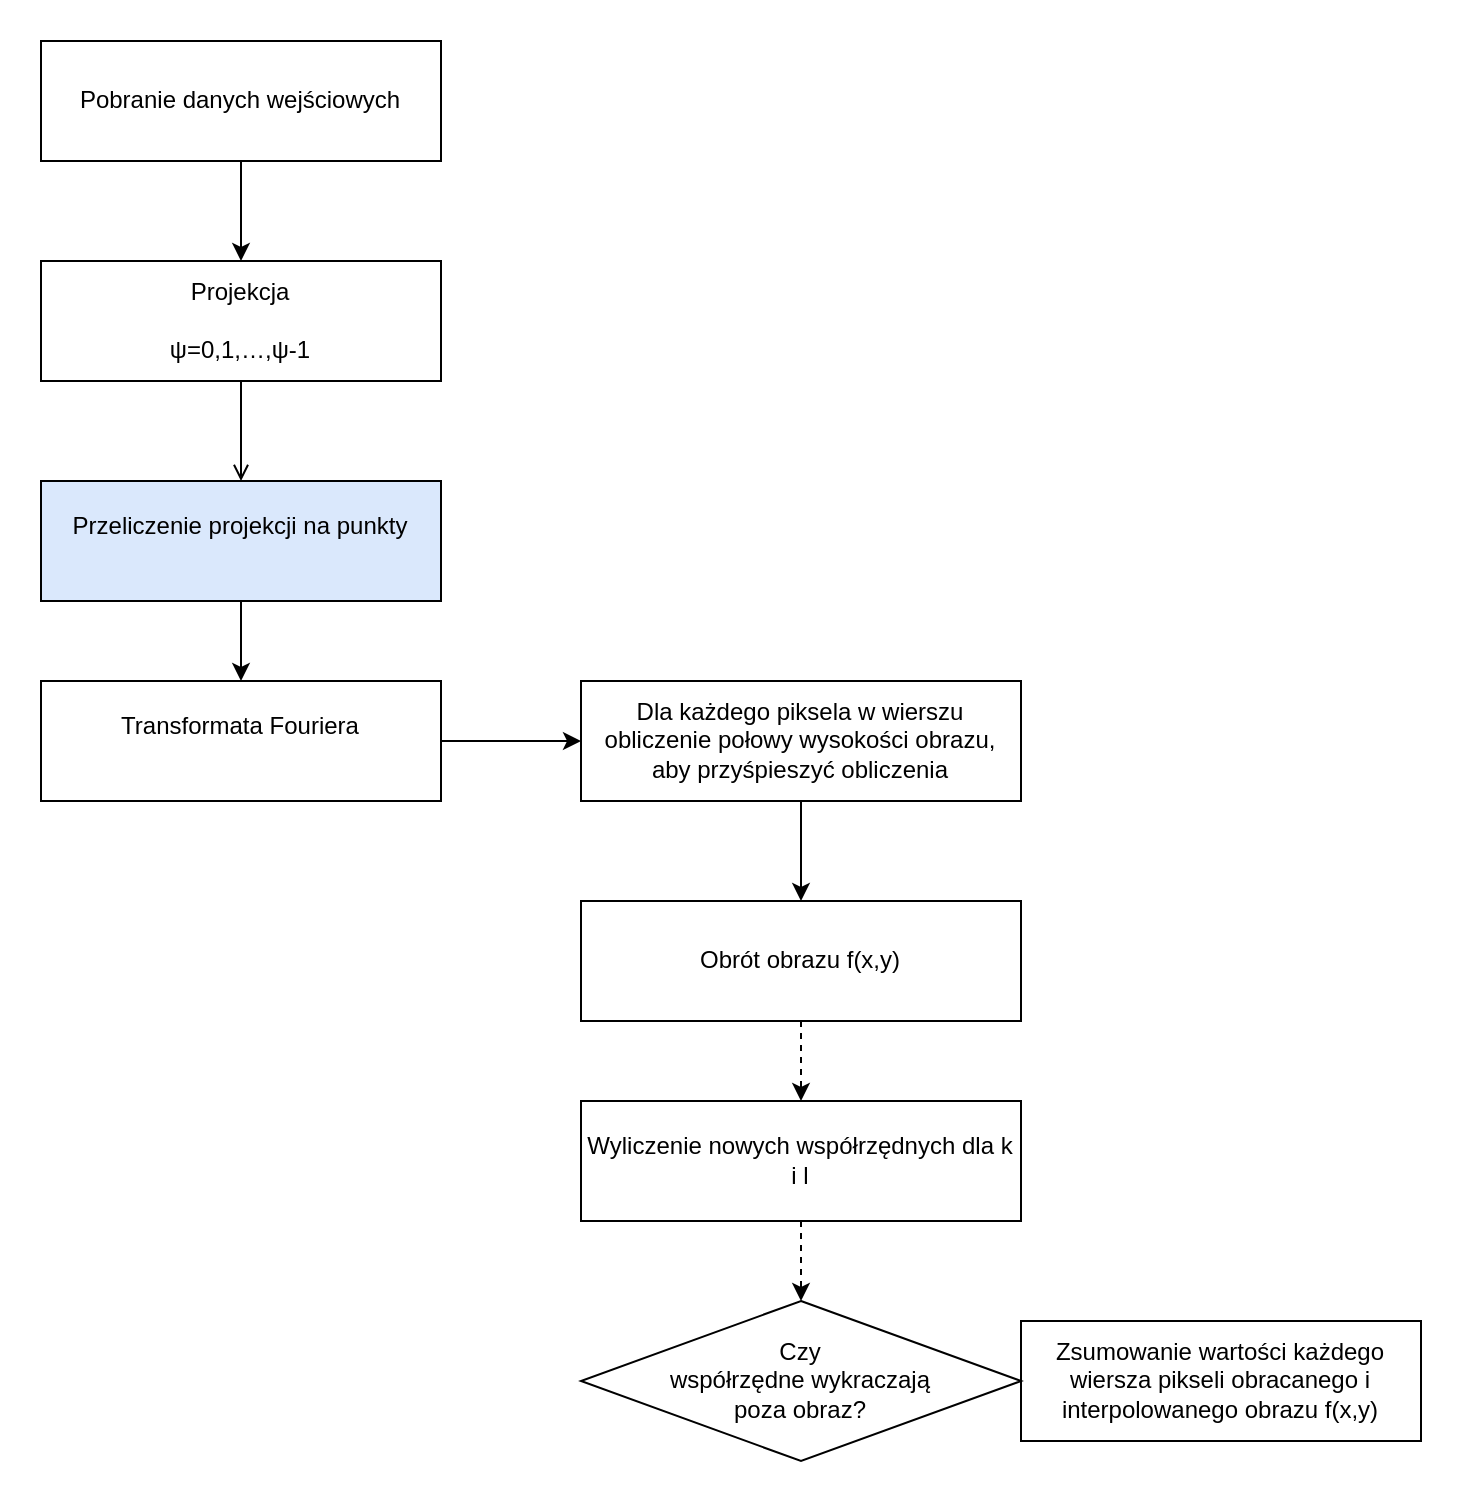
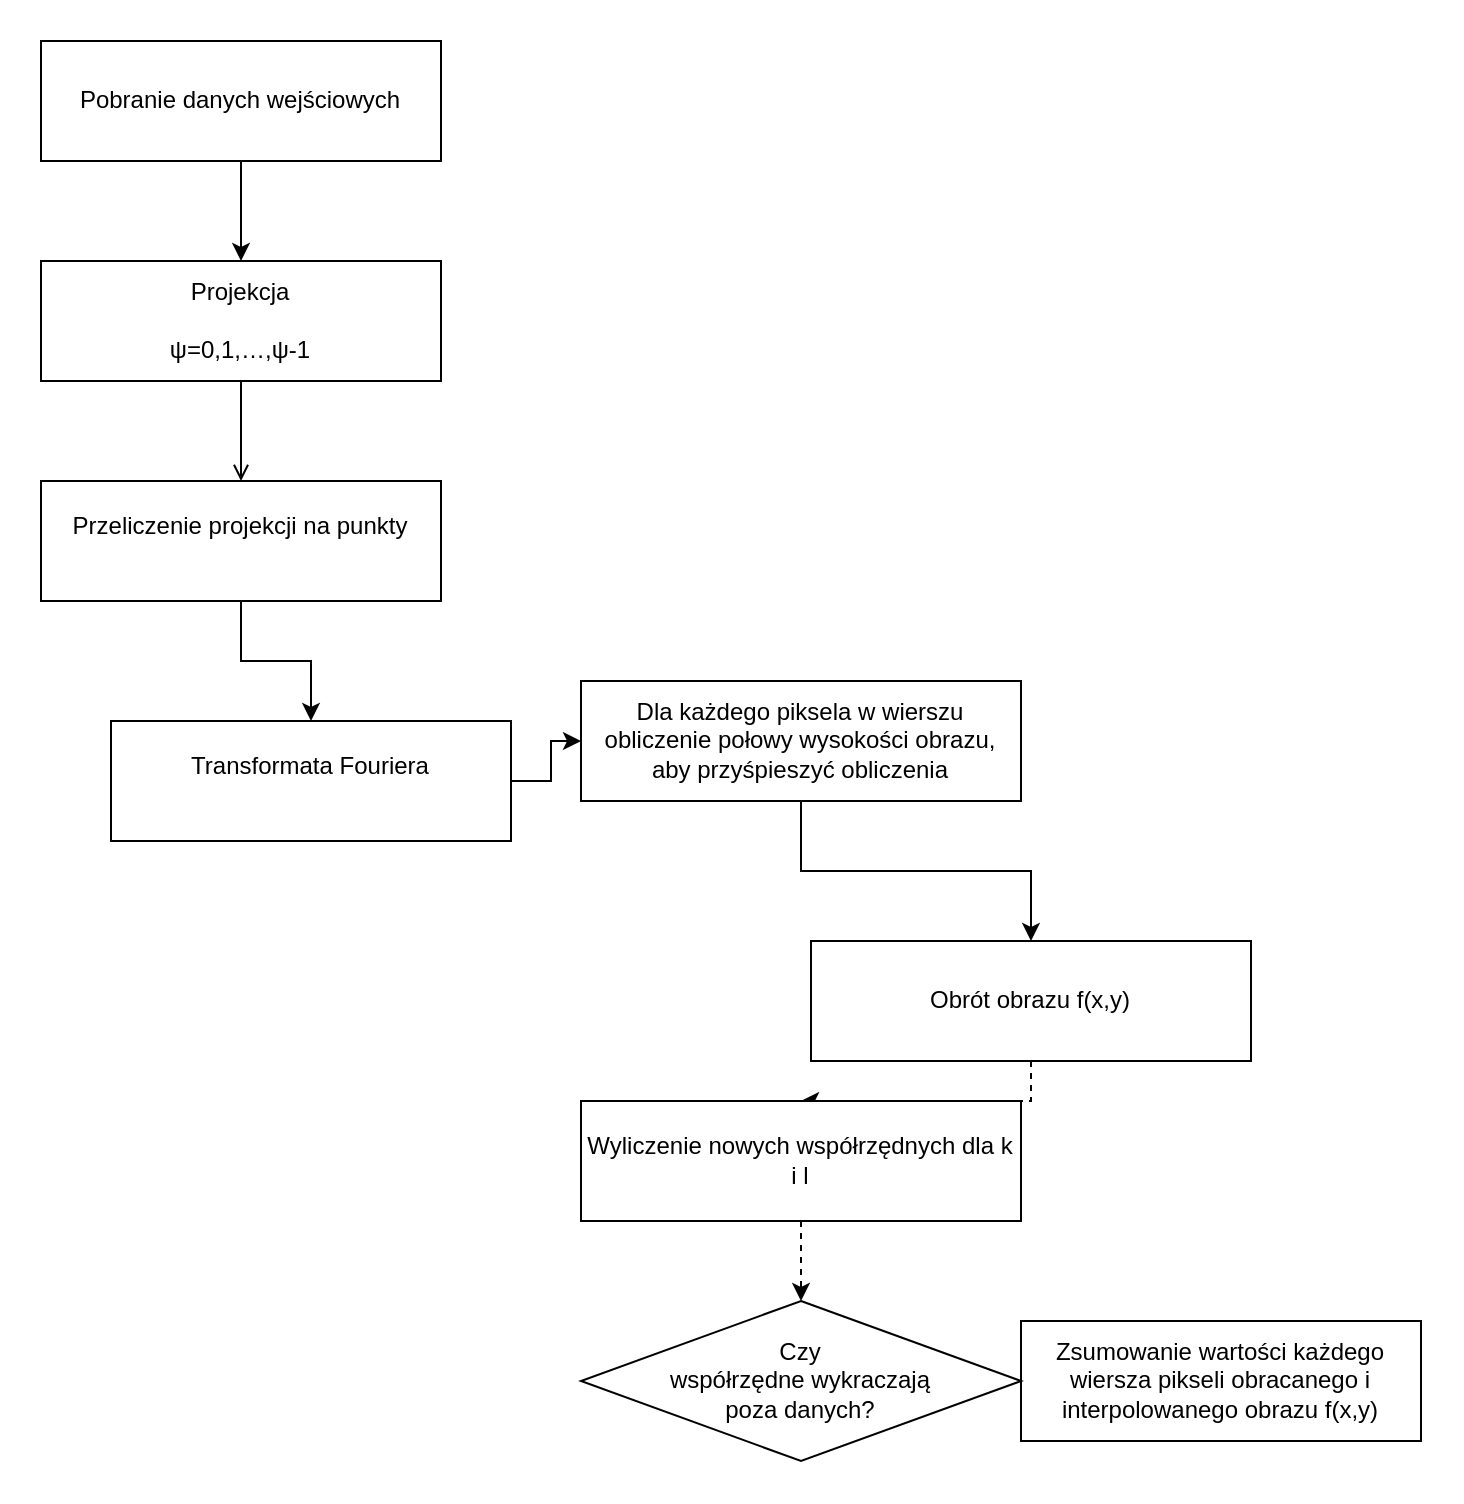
(241, 541) -> (241, 541)
(241, 741) -> (311, 781)
(801, 961) -> (1031, 1001)
(801, 1381) -> (801, 1381)
